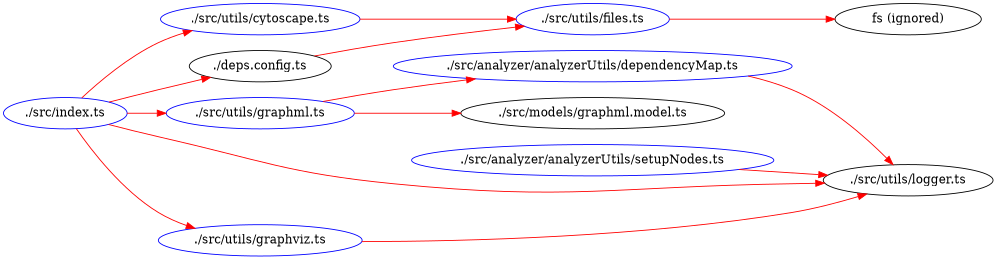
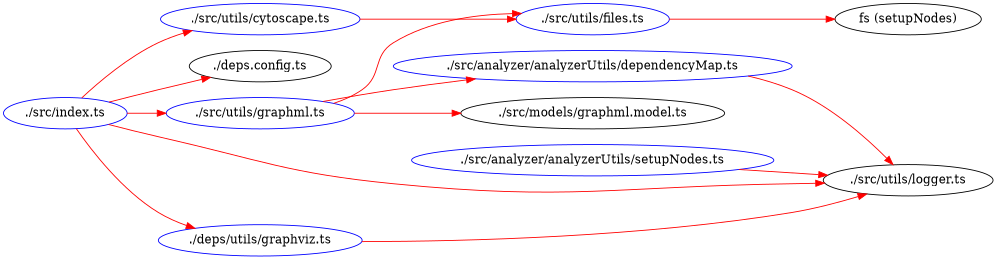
(908, 19) -> (908, 19)
(415, 40) -> (409, 35)
(260, 240) -> (260, 240)
